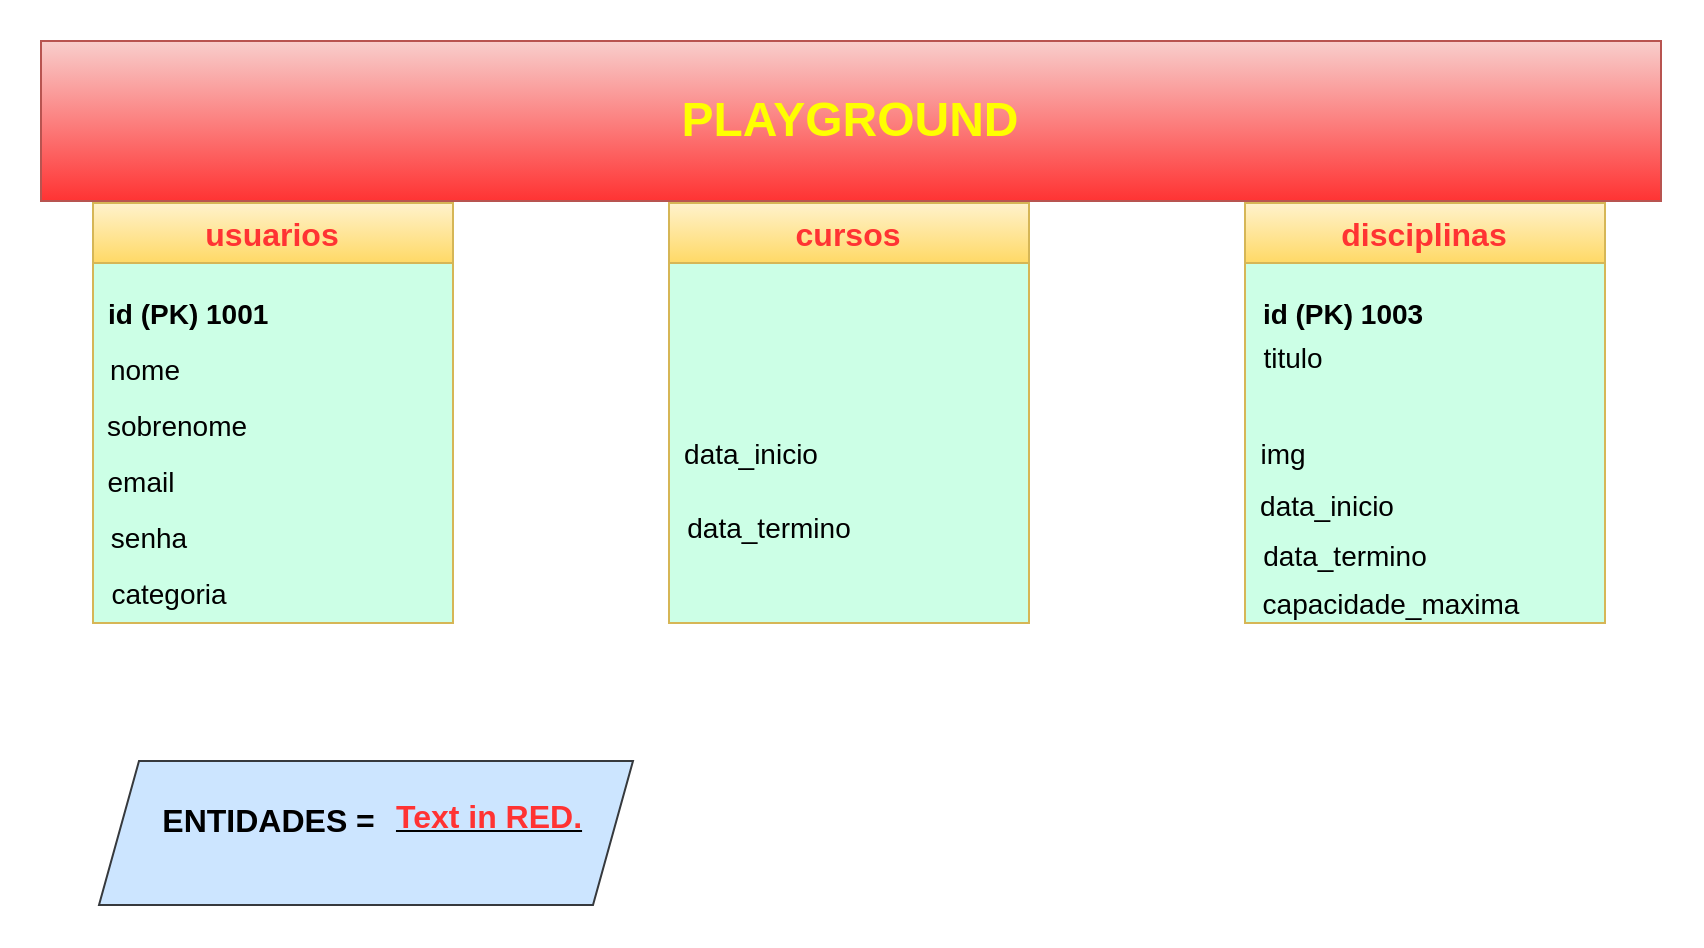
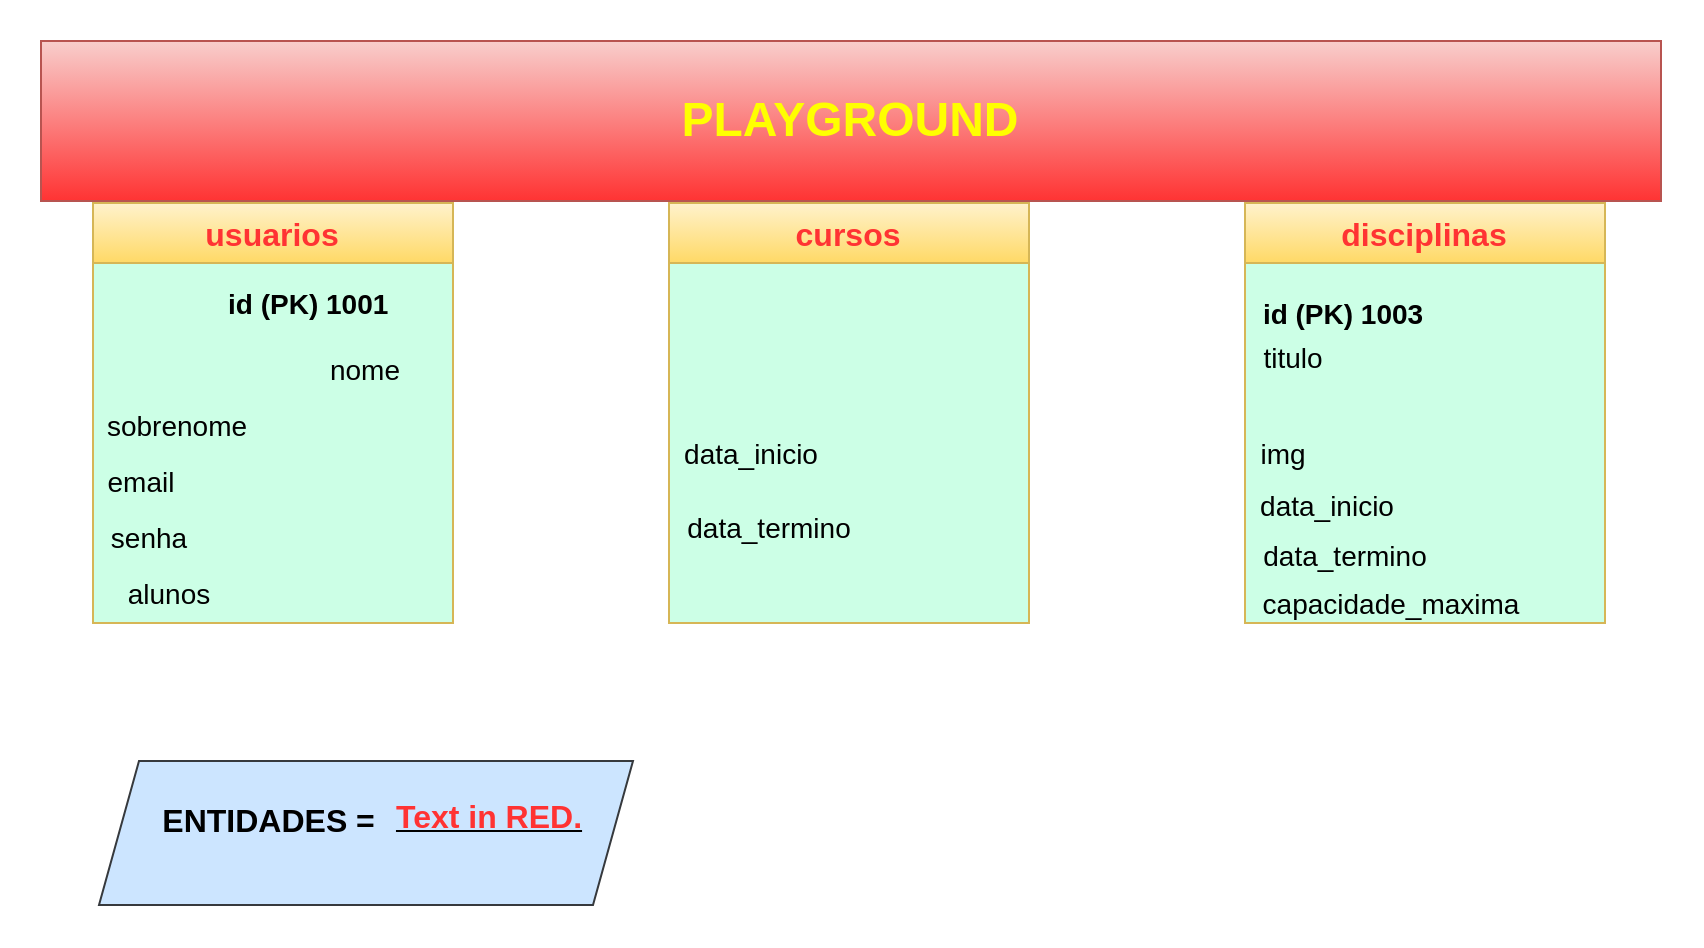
(196, 315) -> (316, 305)
(144, 371) -> (364, 371)
(170, 595) -> (170, 595)
